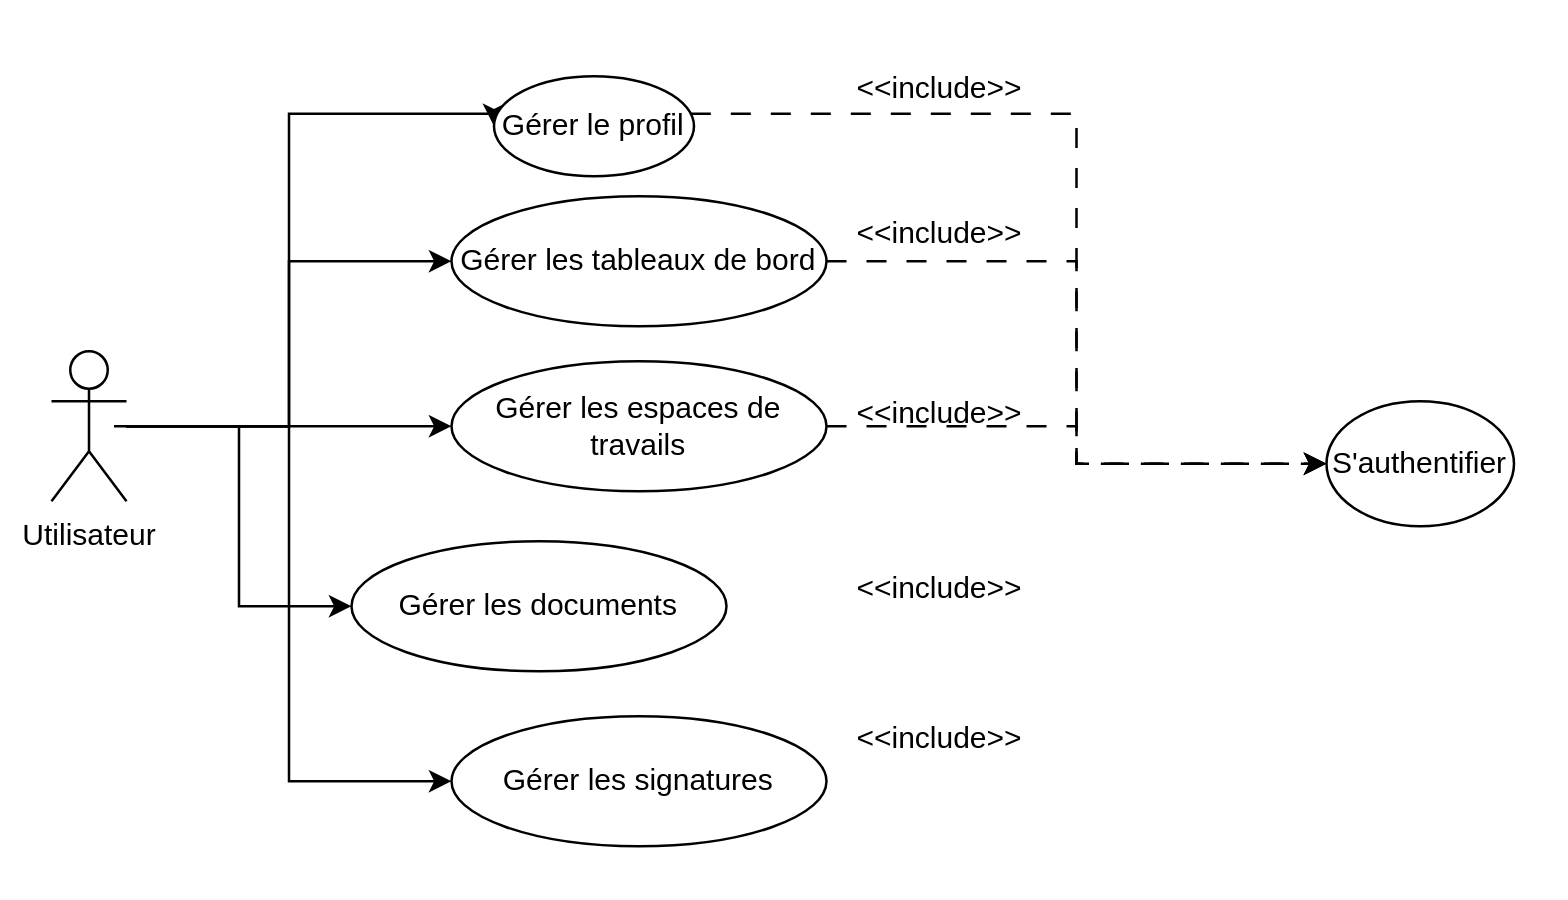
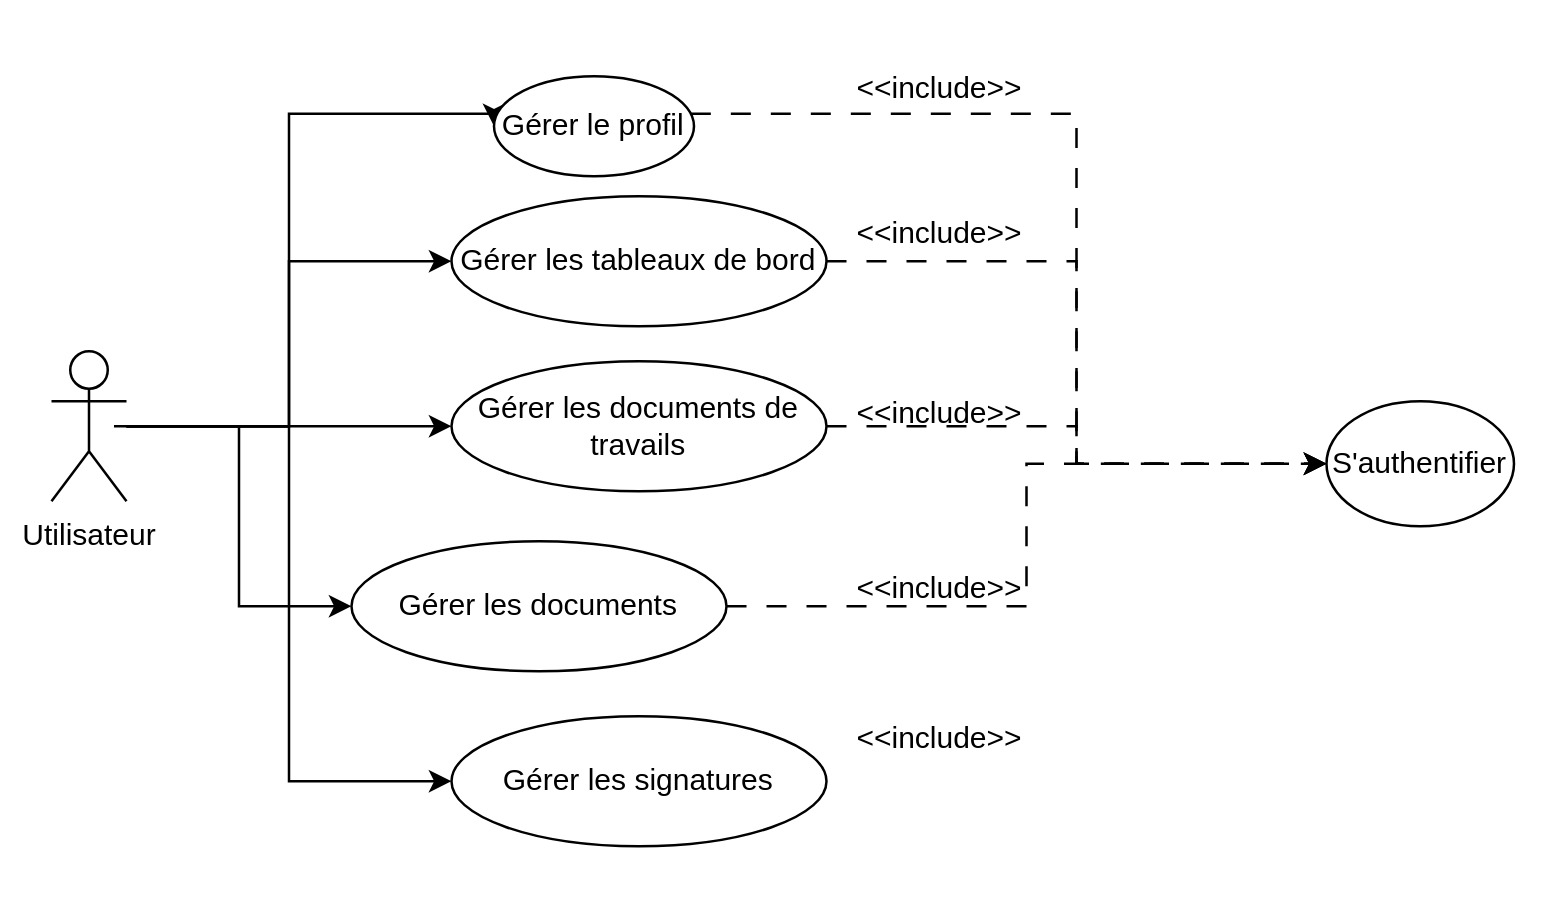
(639, 426) -> (639, 426)
none -> (1016, 606)
